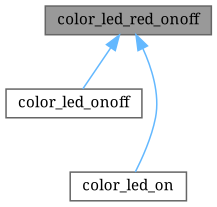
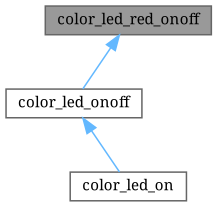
(156, 111) -> (106, 151)
